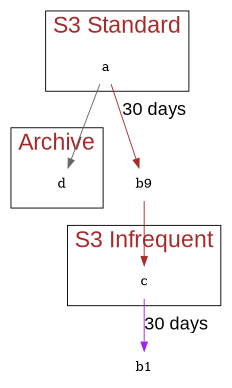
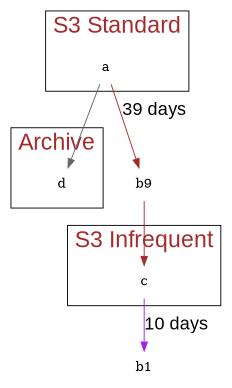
(154, 110) -> (154, 110)
(176, 325) -> (176, 325)
